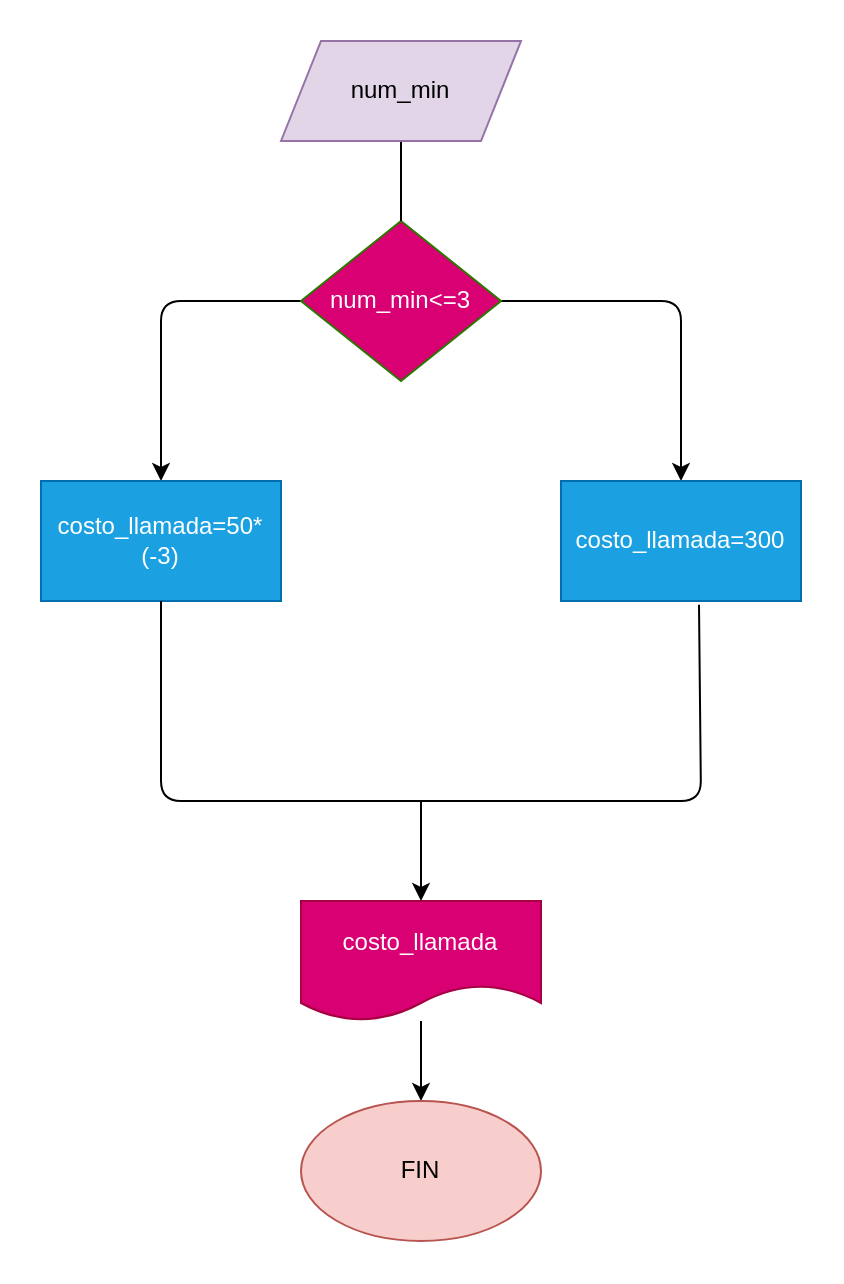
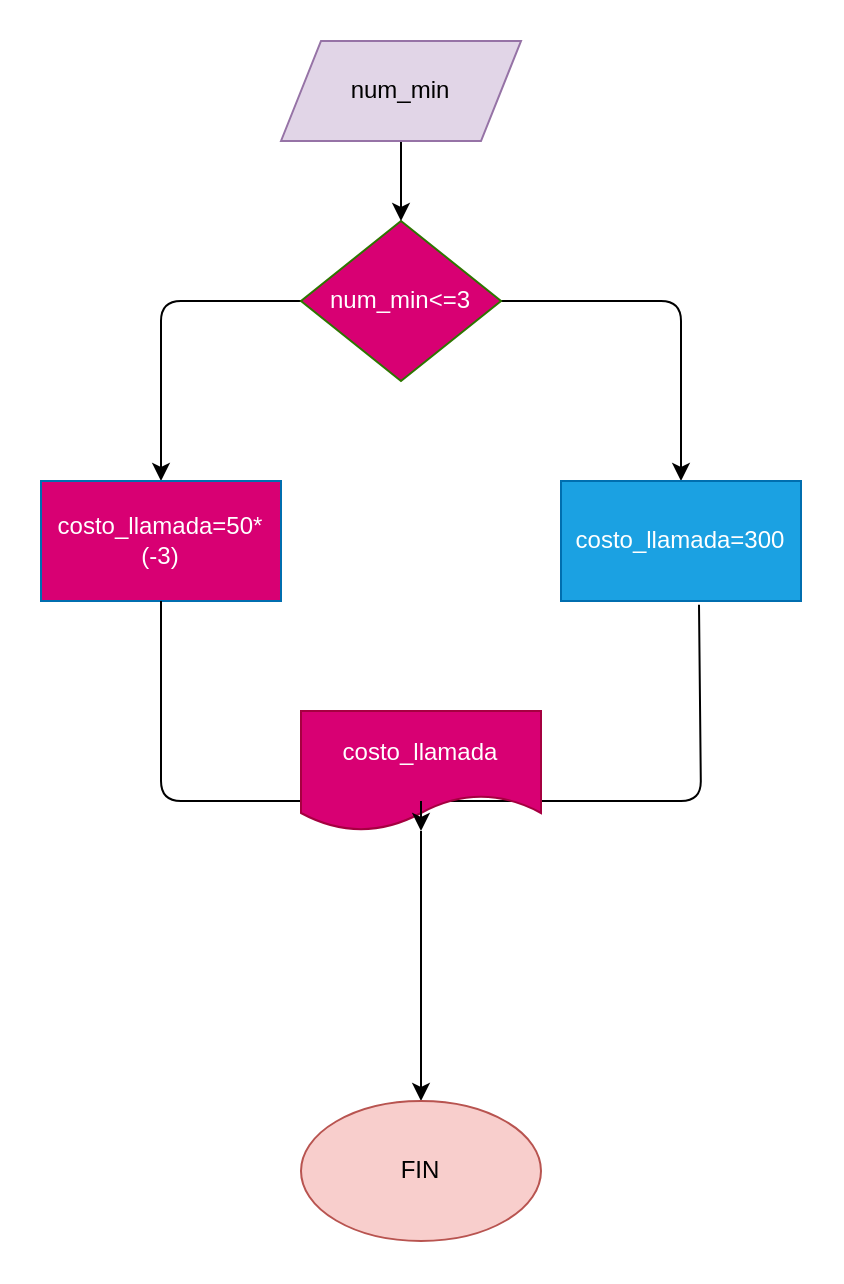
(401, 211) -> (401, 206)
(161, 541) -> (161, 541)
(421, 961) -> (421, 771)
